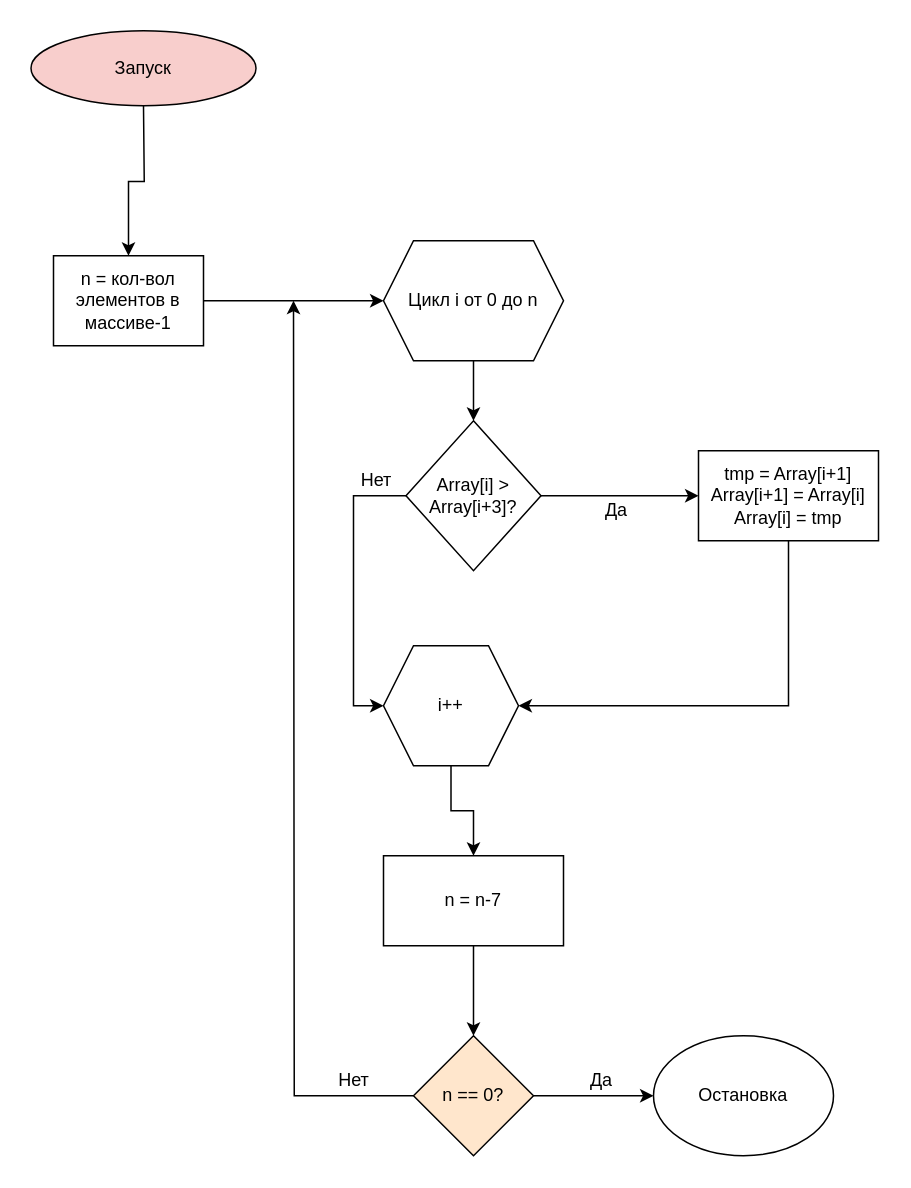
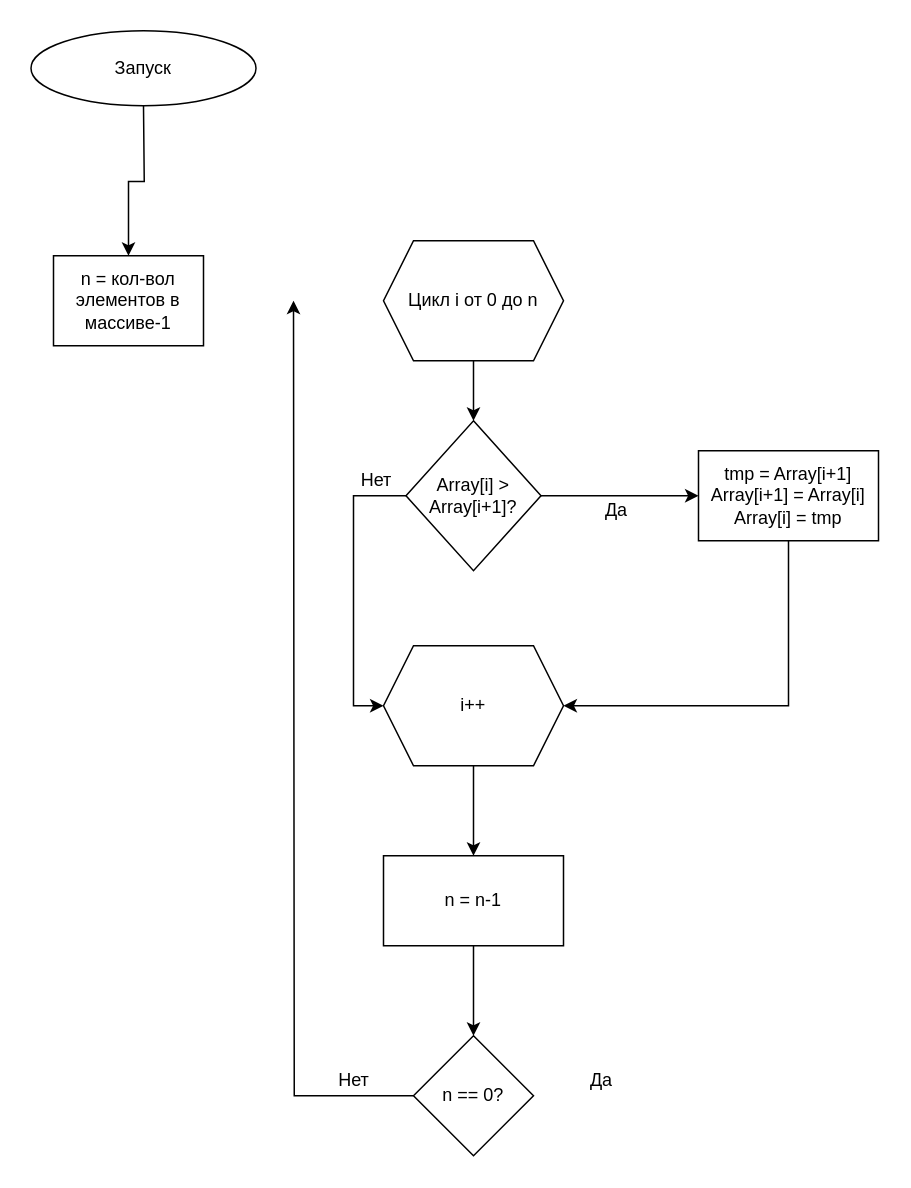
(143, 68) -> (143, 68)
(288, 301) -> none
(473, 496) -> (473, 496)
(451, 706) -> (473, 706)
(473, 901) -> (473, 901)
(473, 1096) -> (473, 1096)
(588, 1096) -> none
(743, 1096) -> none
